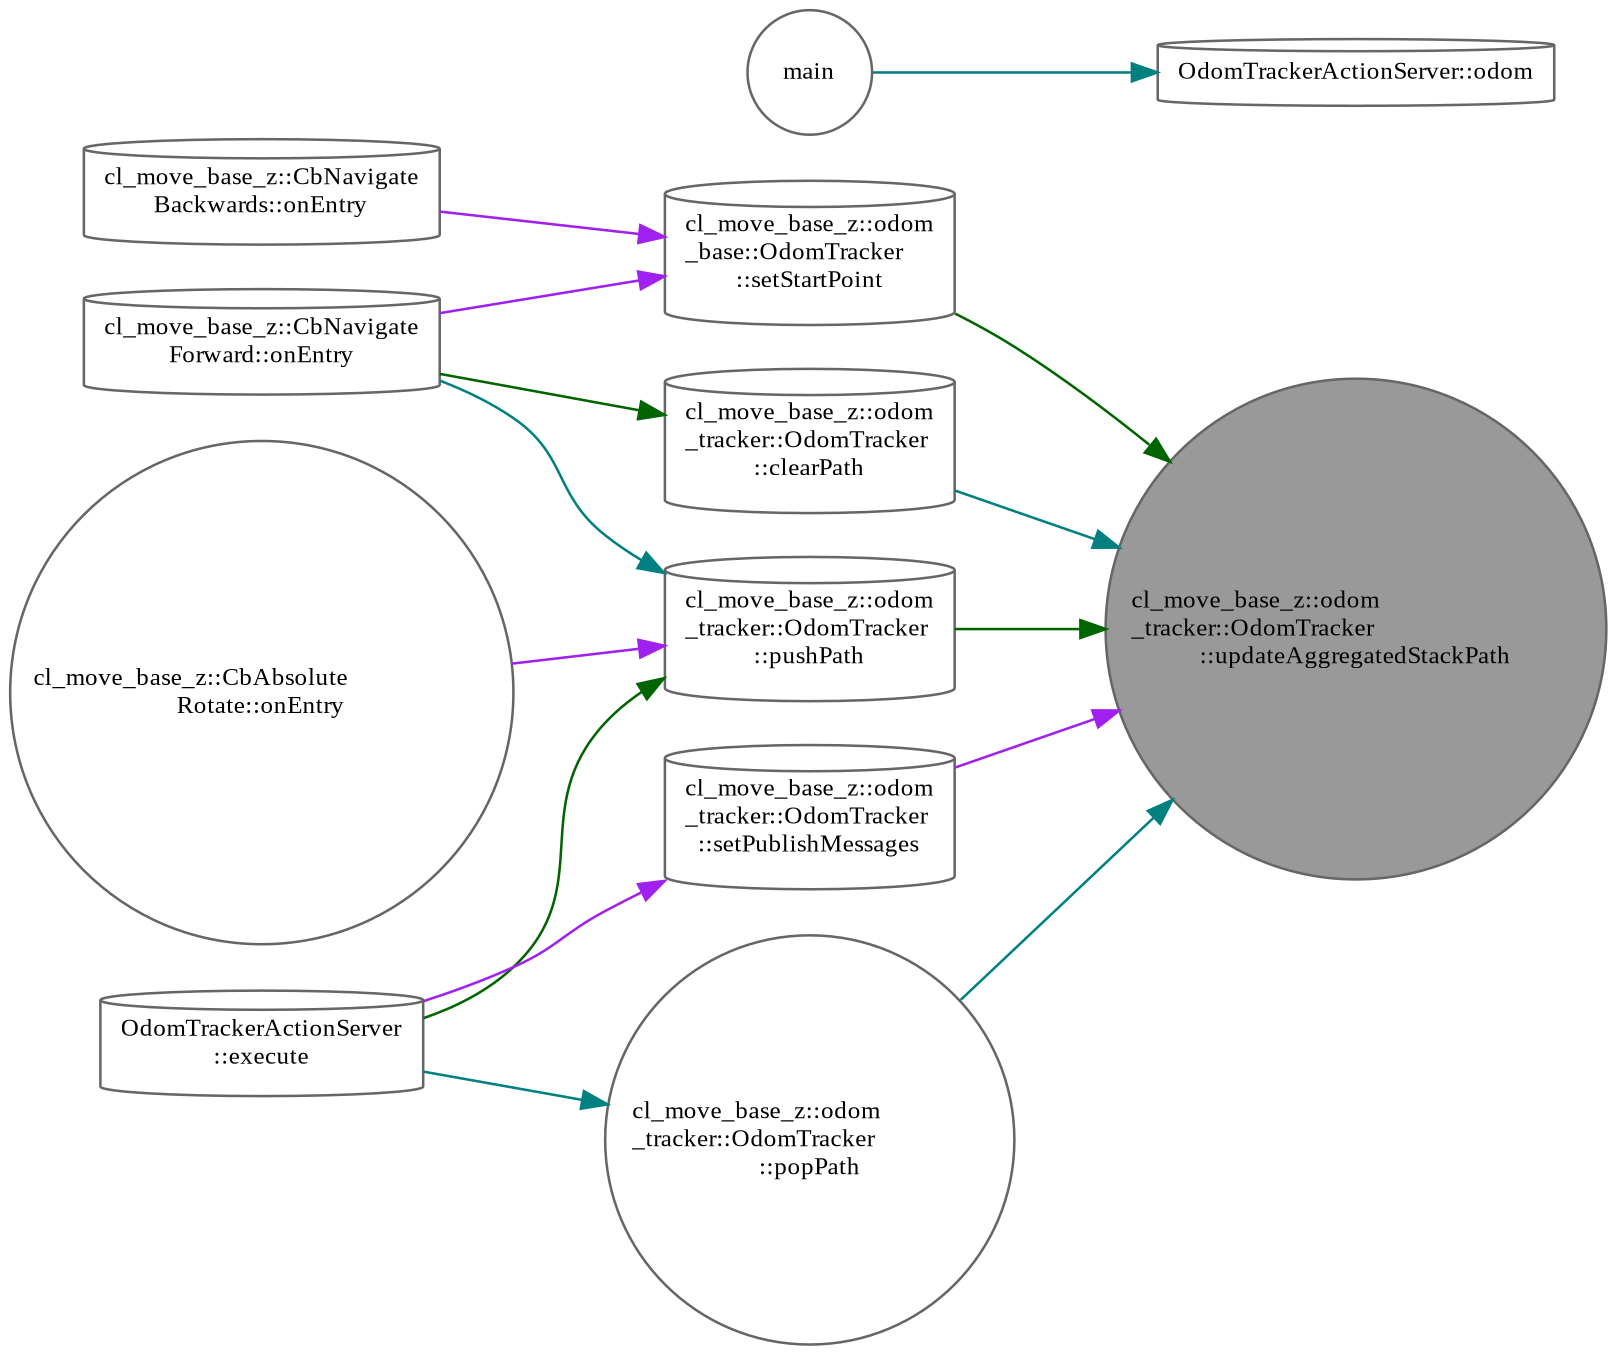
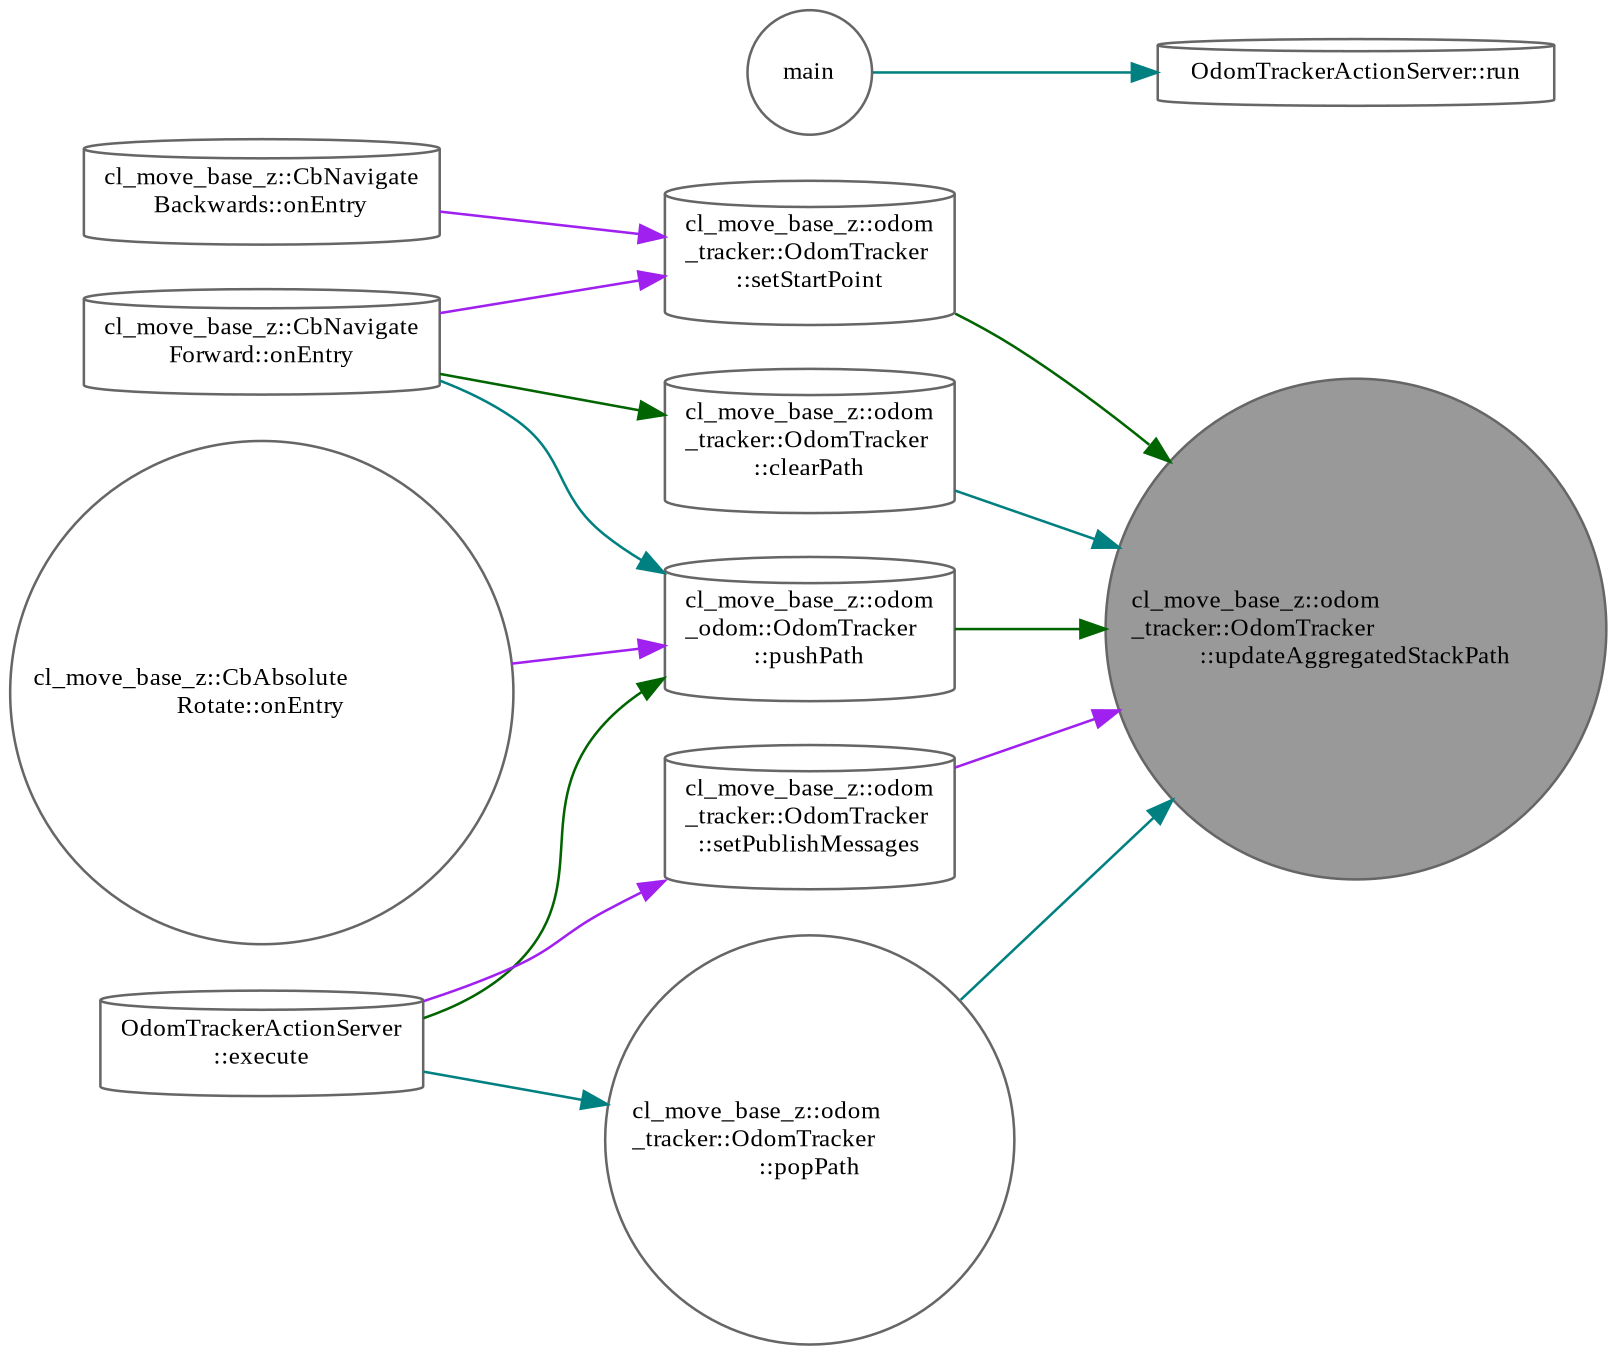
(1356, 72) -> (1356, 72)
(810, 253) -> (810, 253)
(810, 629) -> (810, 629)
